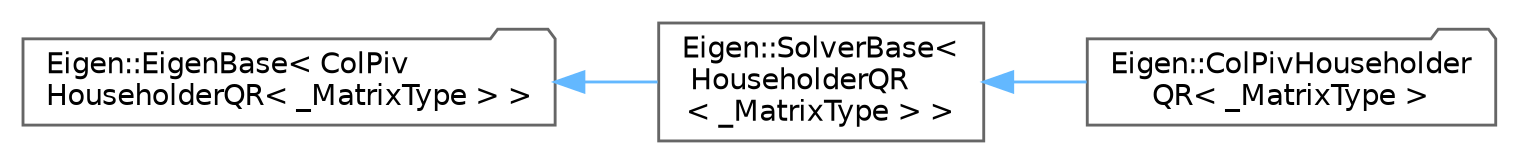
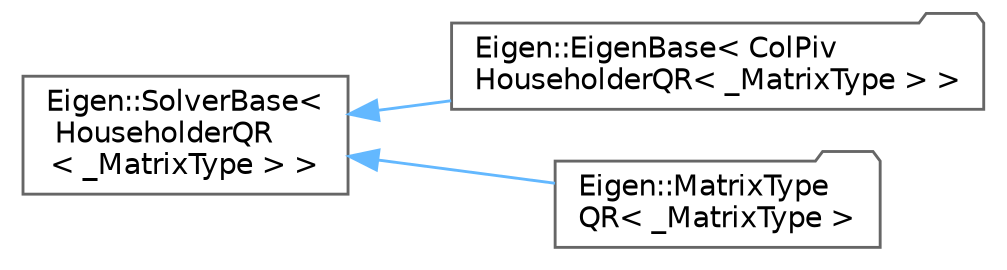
(621, 82) -> (414, 106)
(1291, 82) -> (718, 204)
